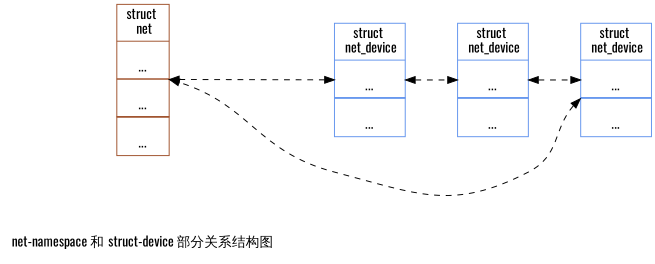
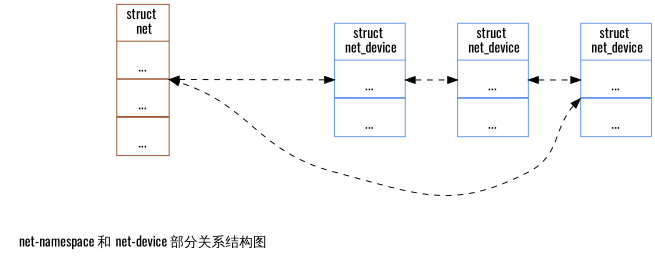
(143, 243) -> (143, 243)
